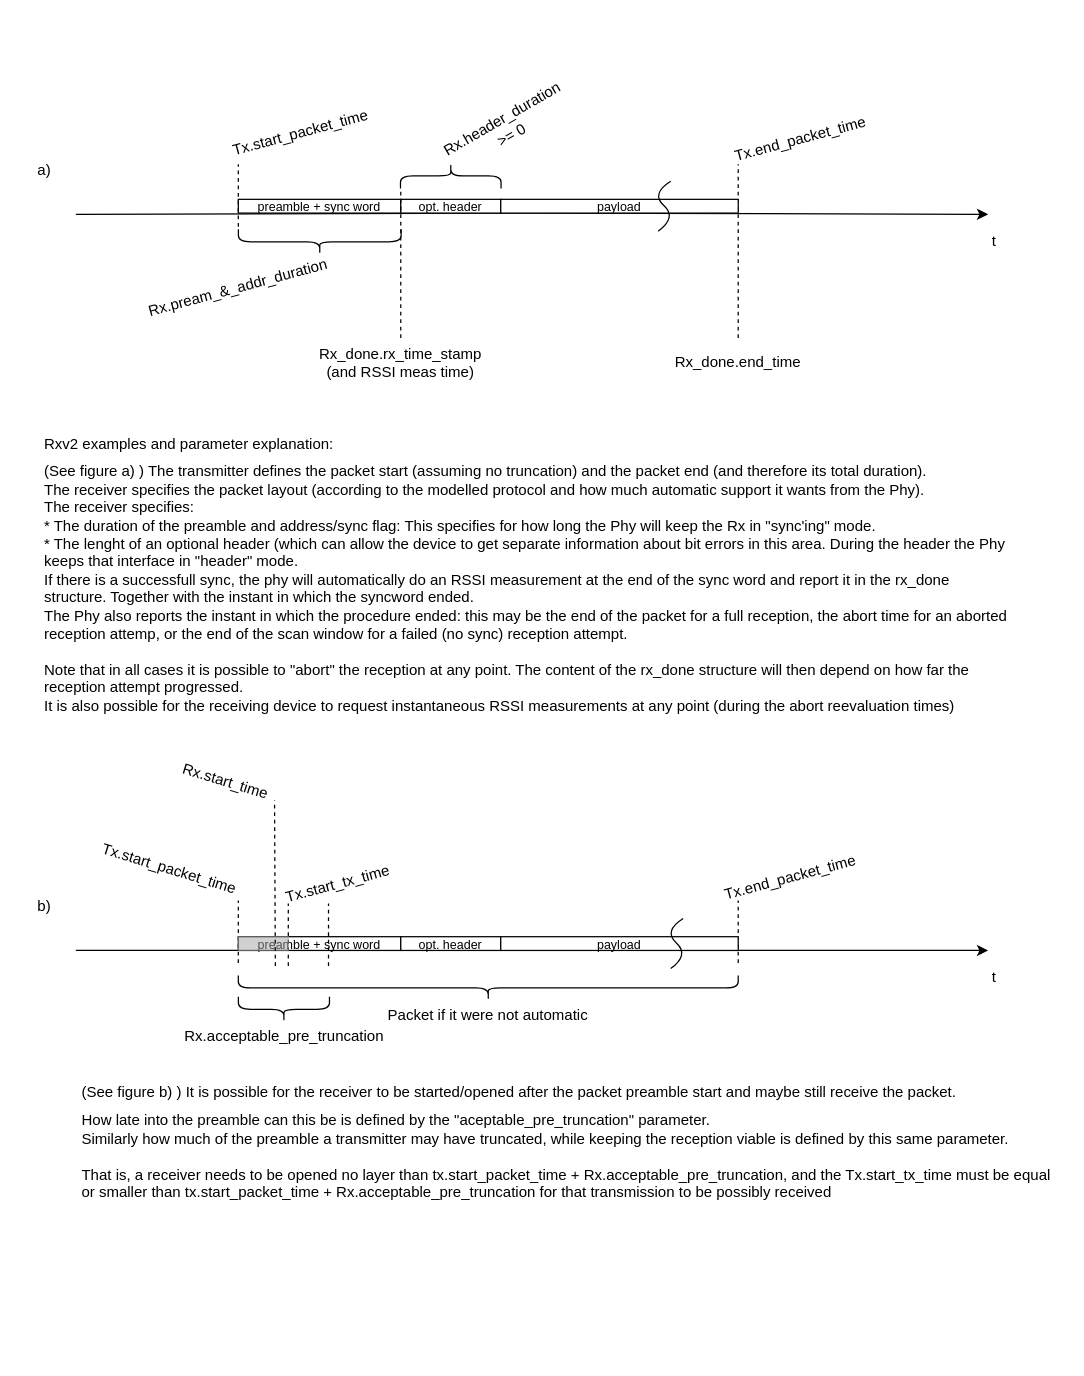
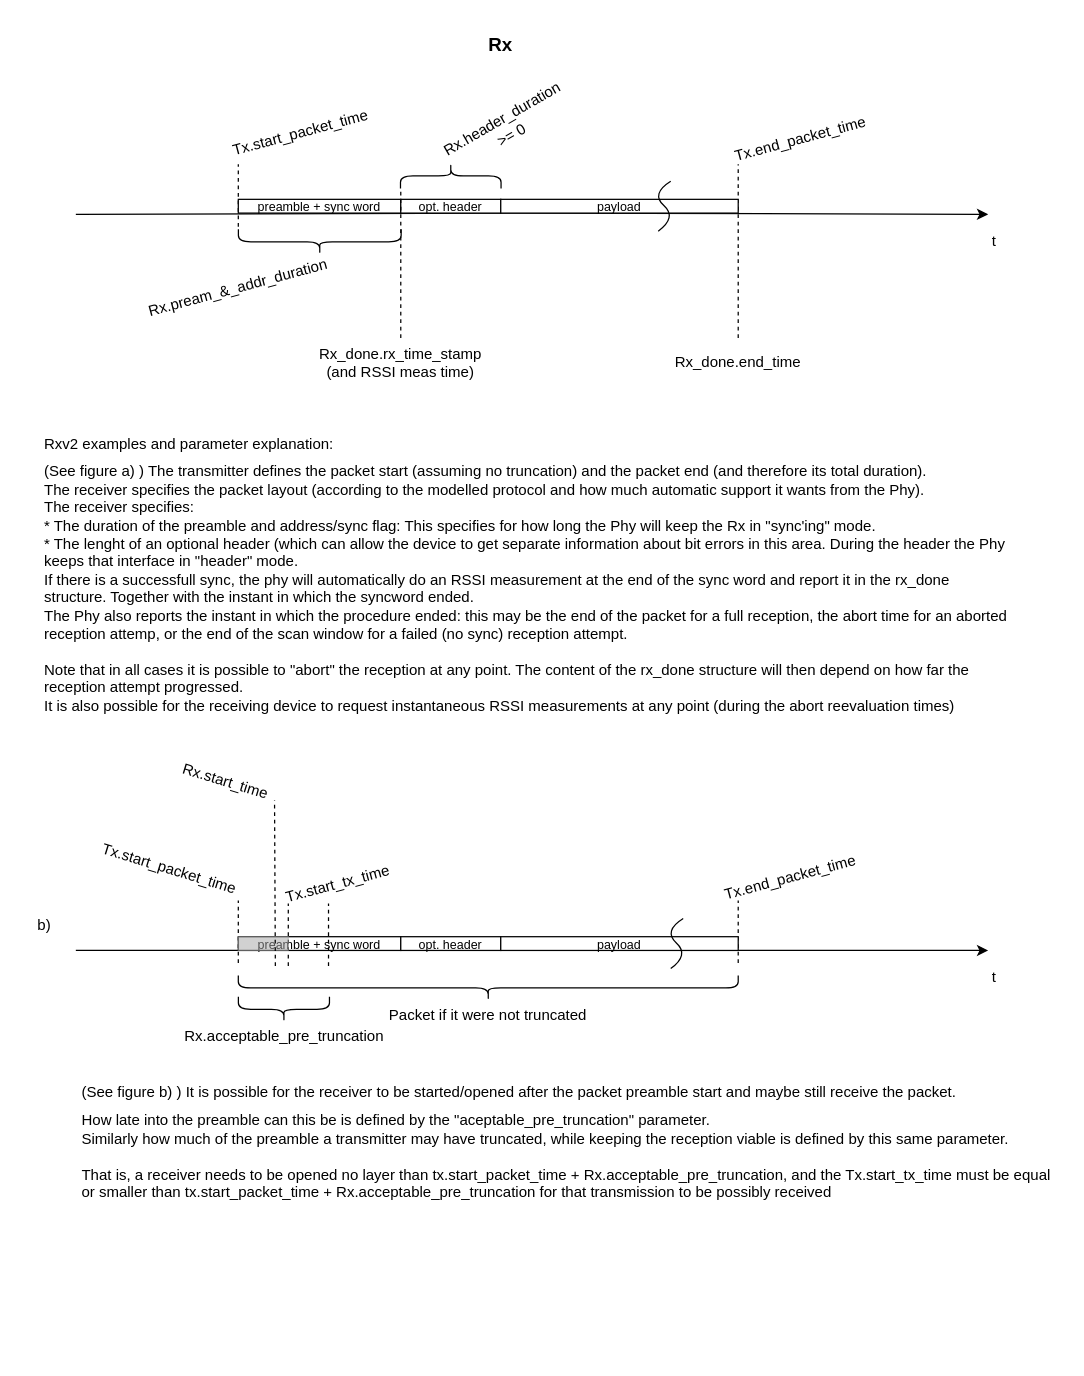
none -> (501, 44)
(44, 171) -> none
(44, 907) -> (44, 926)
(488, 1016) -> (488, 1016)
